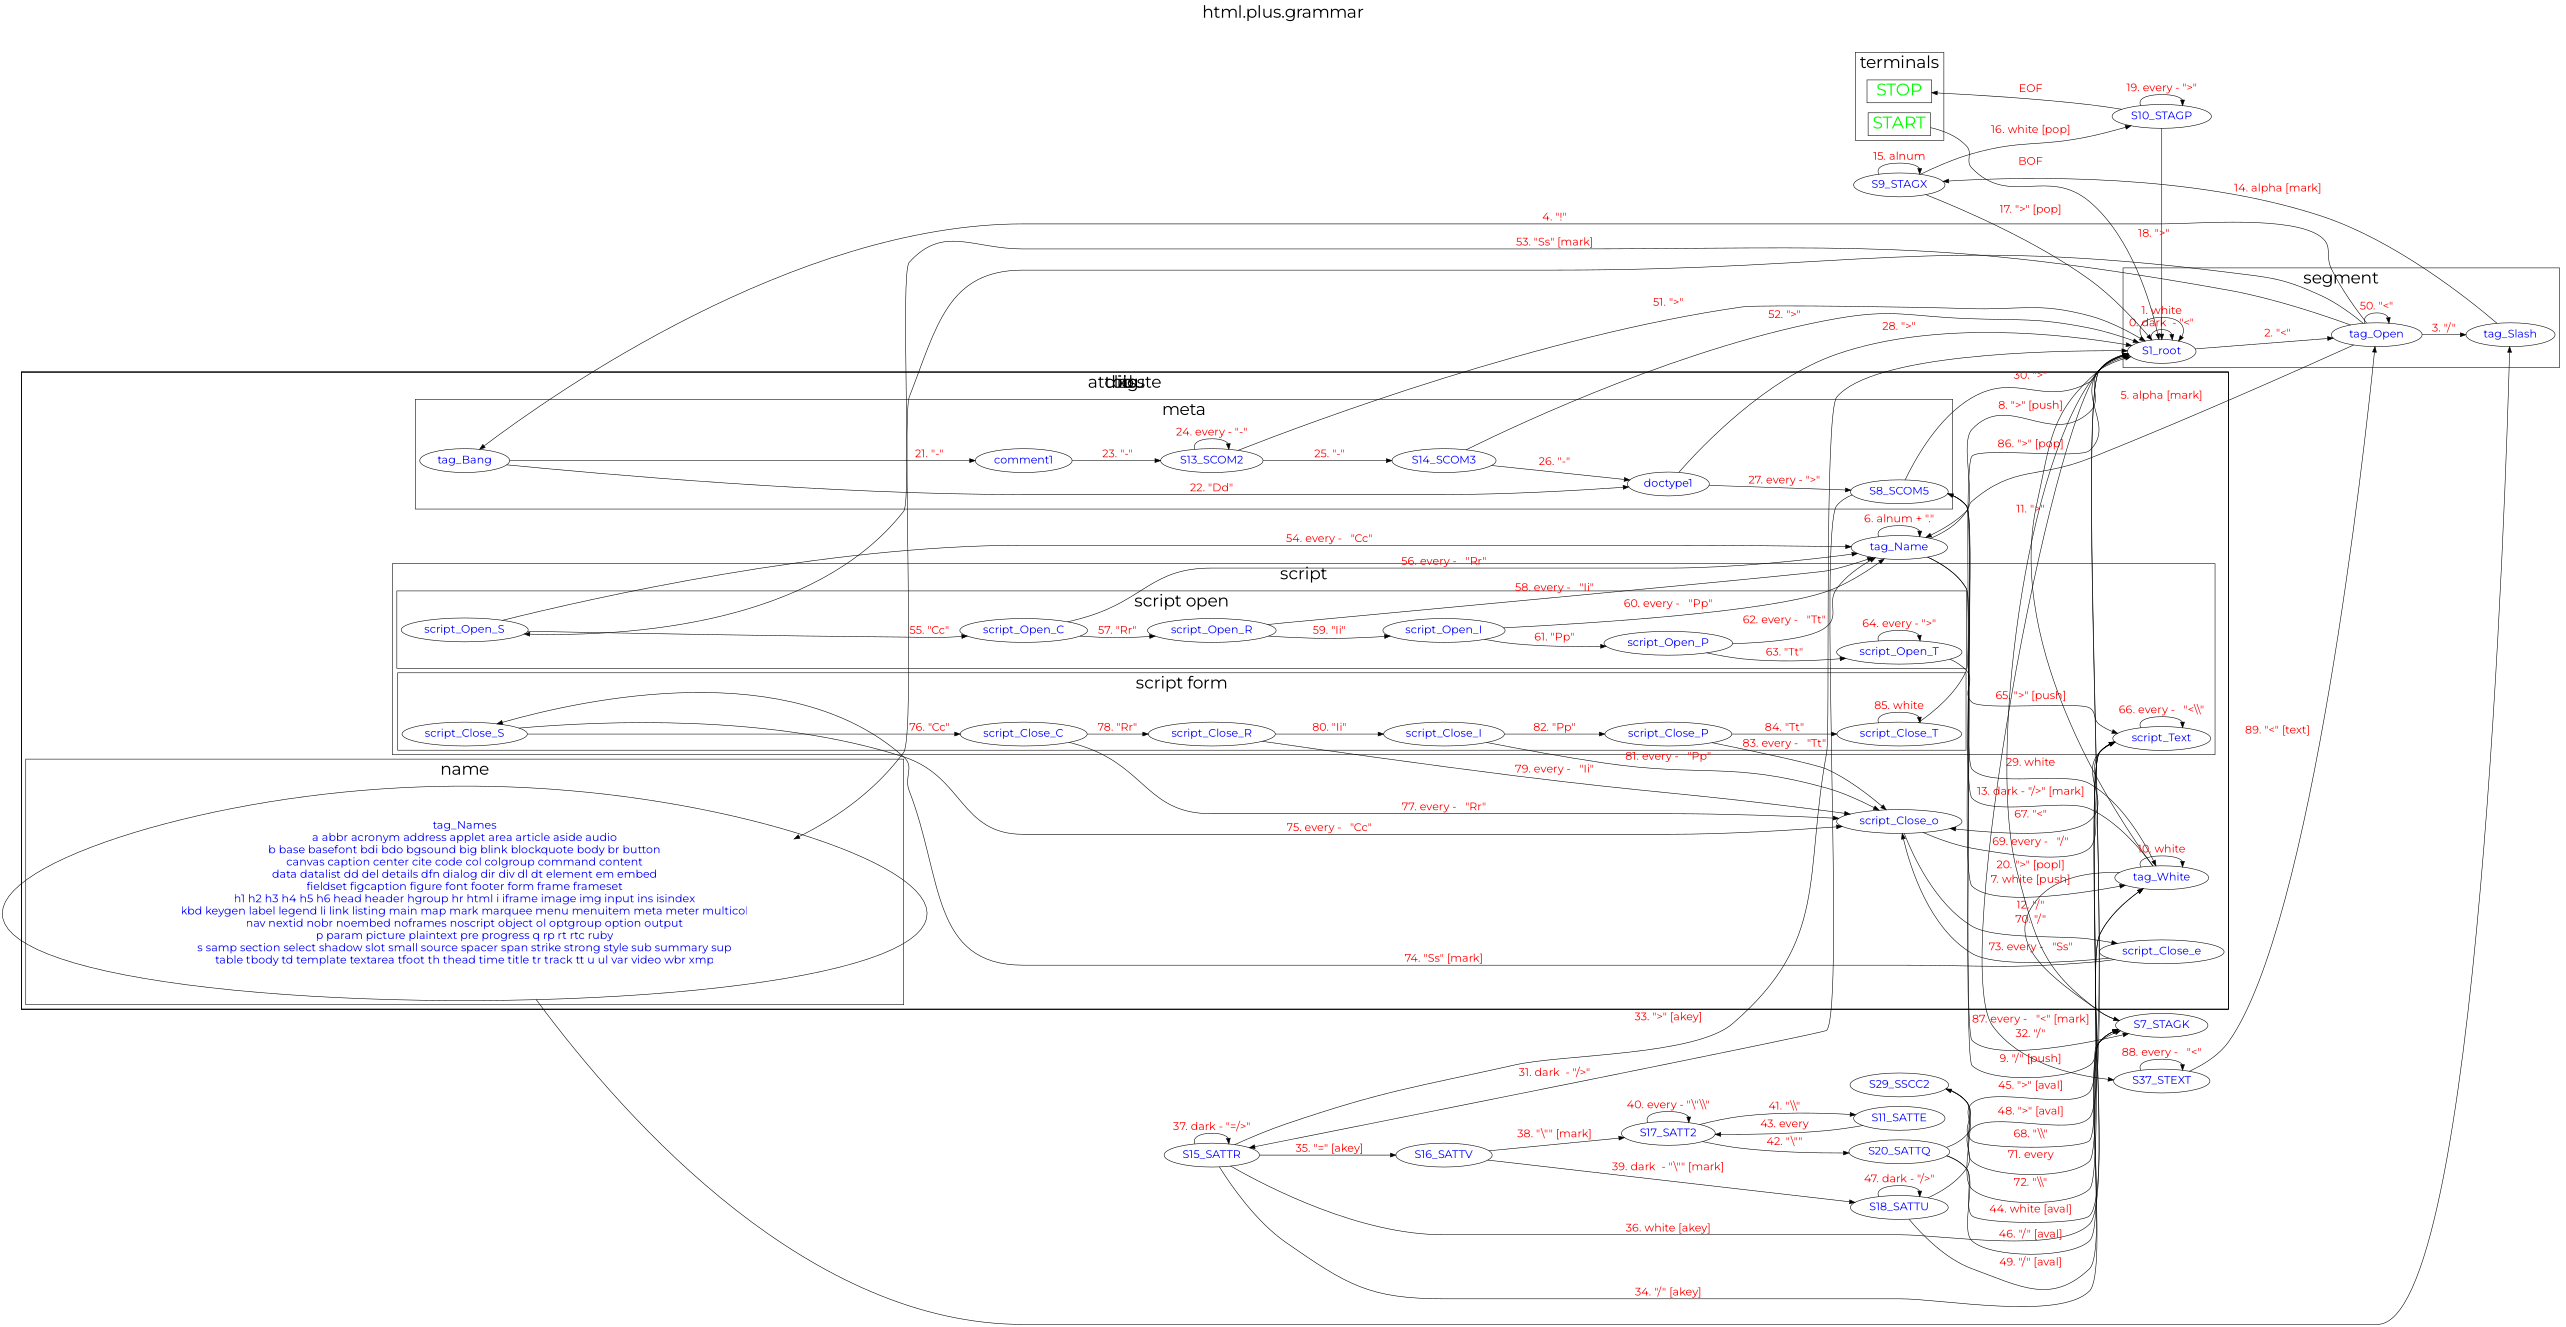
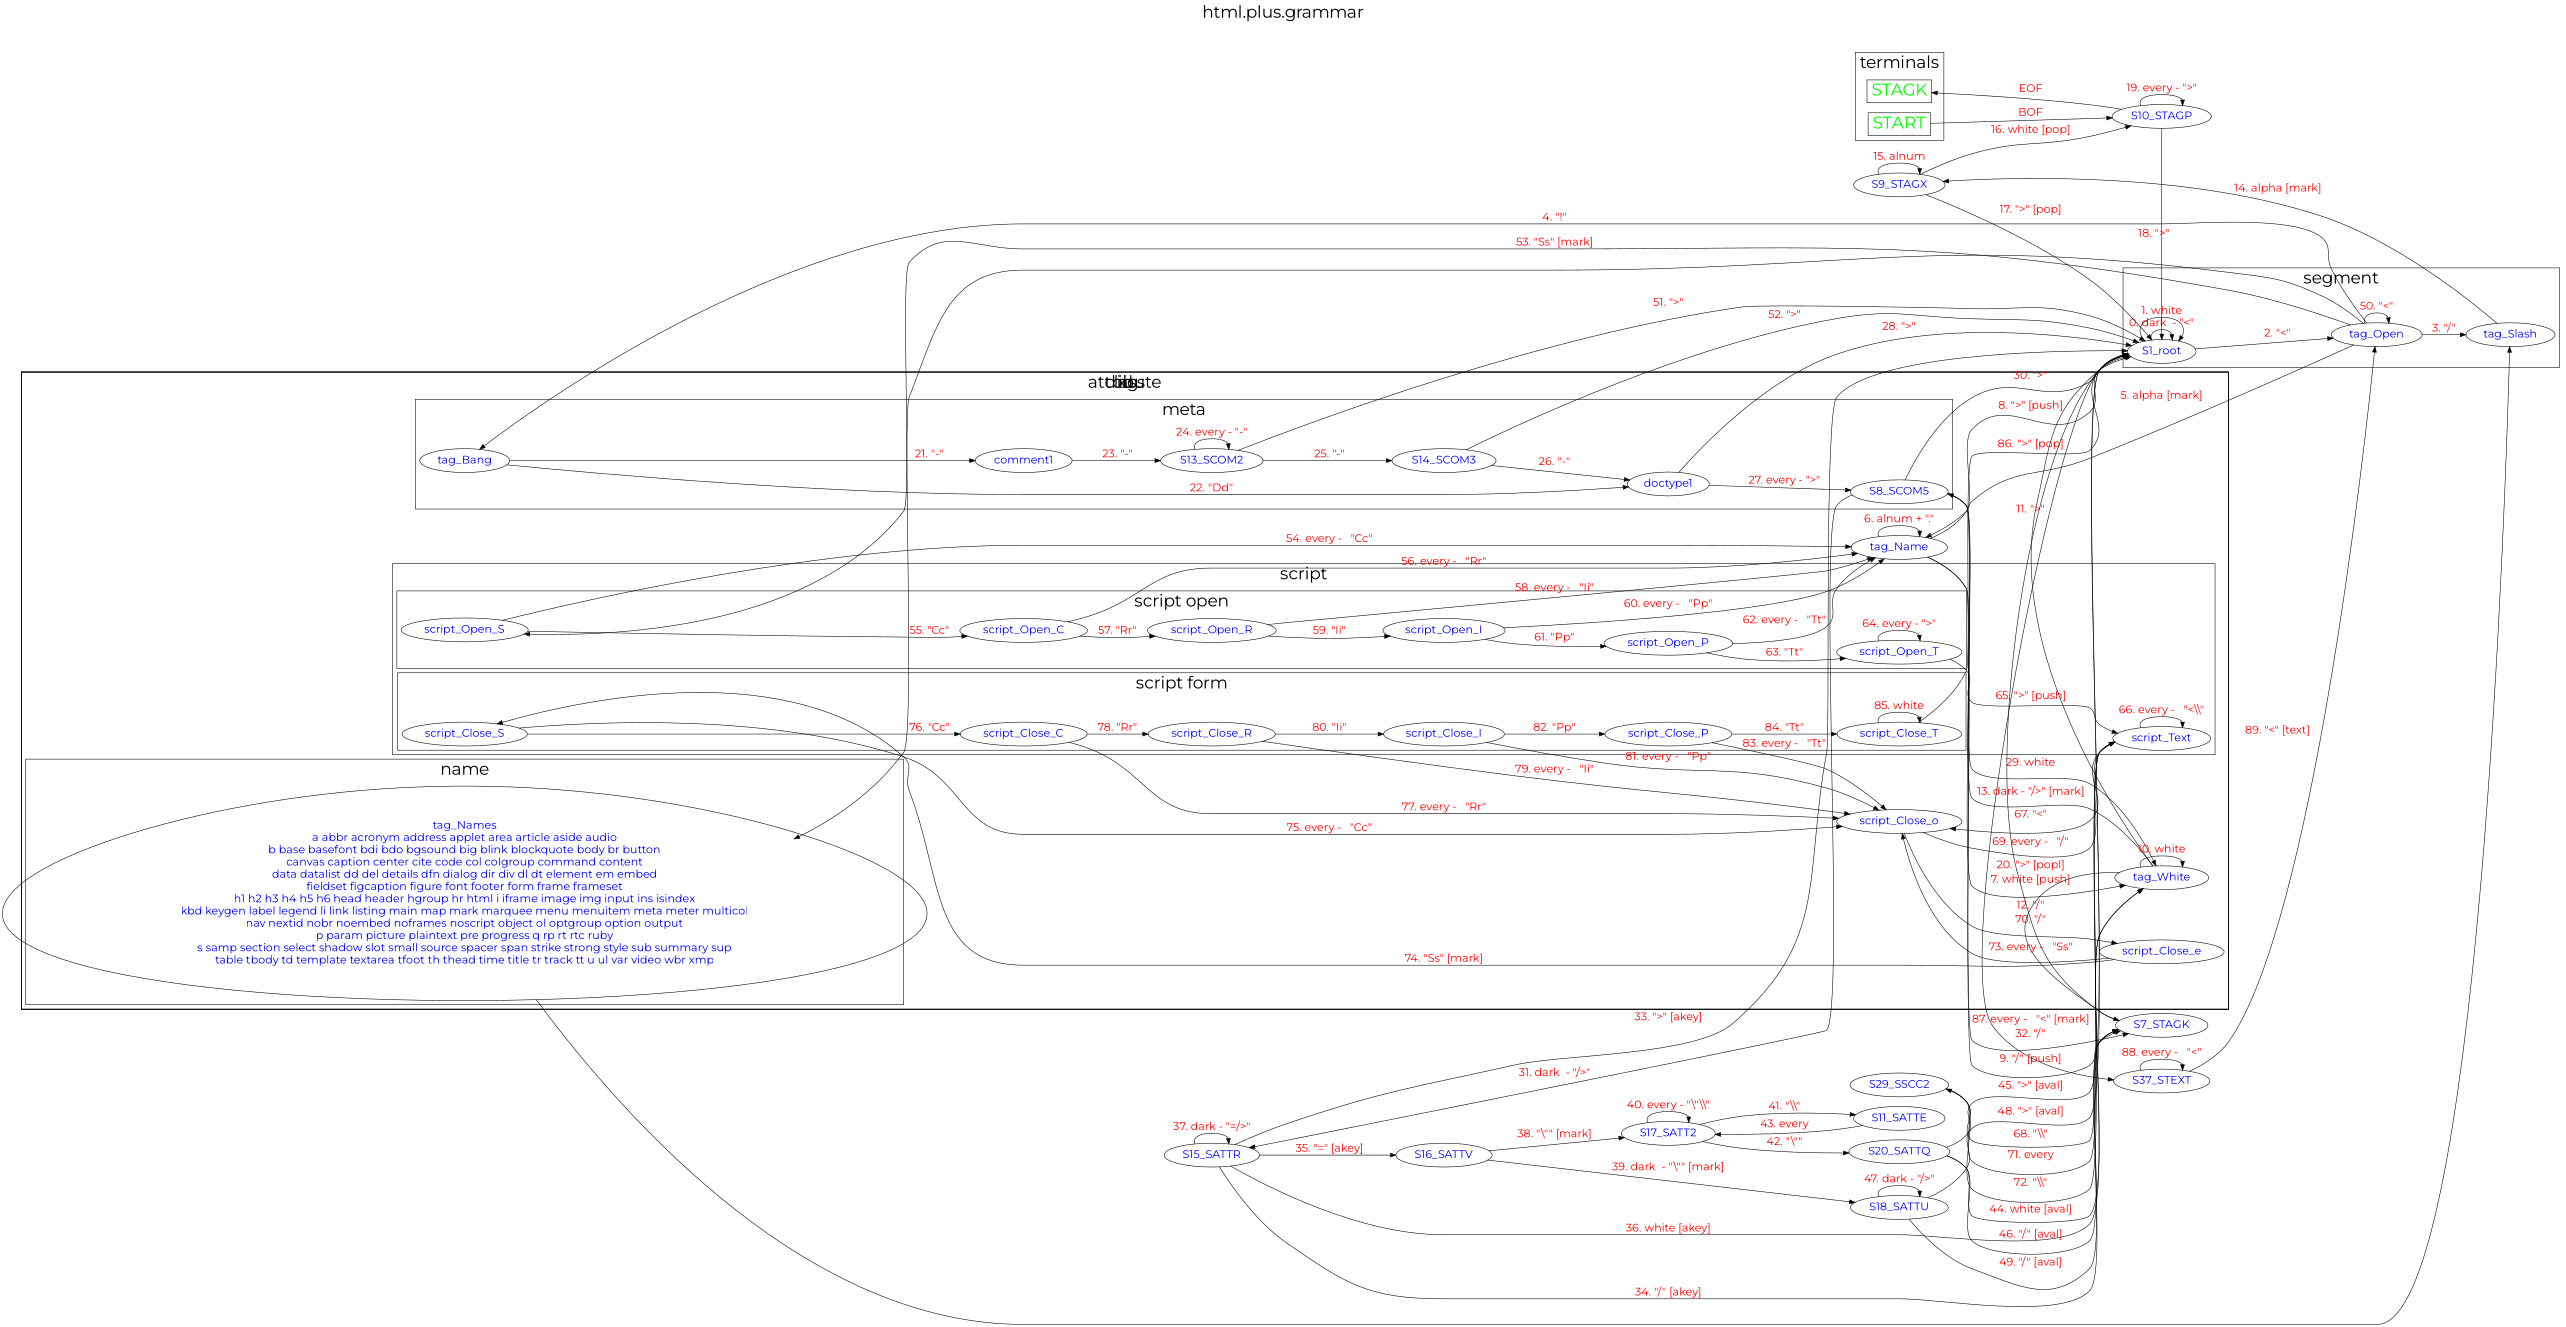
(1899, 91) -> (1899, 91)
(2073, 191) -> (2019, 121)
